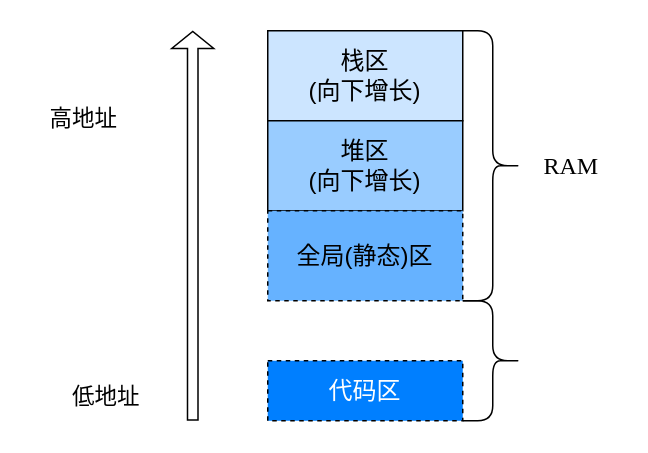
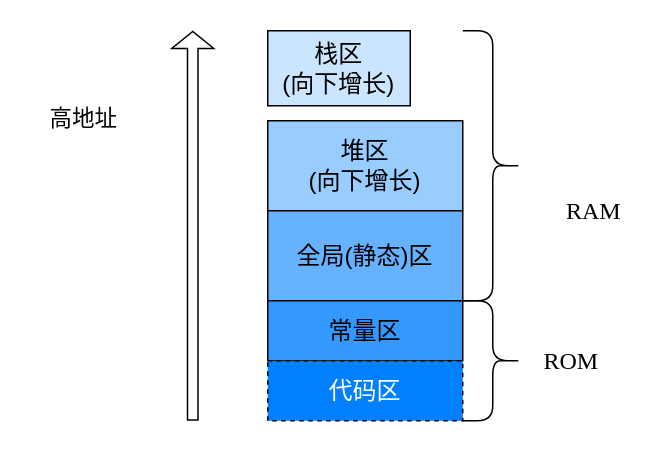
(365, 76) -> (339, 68)
(571, 166) -> (593, 211)
(365, 256) -> (365, 256)
none -> (365, 331)
none -> (571, 361)
(106, 395) -> none
